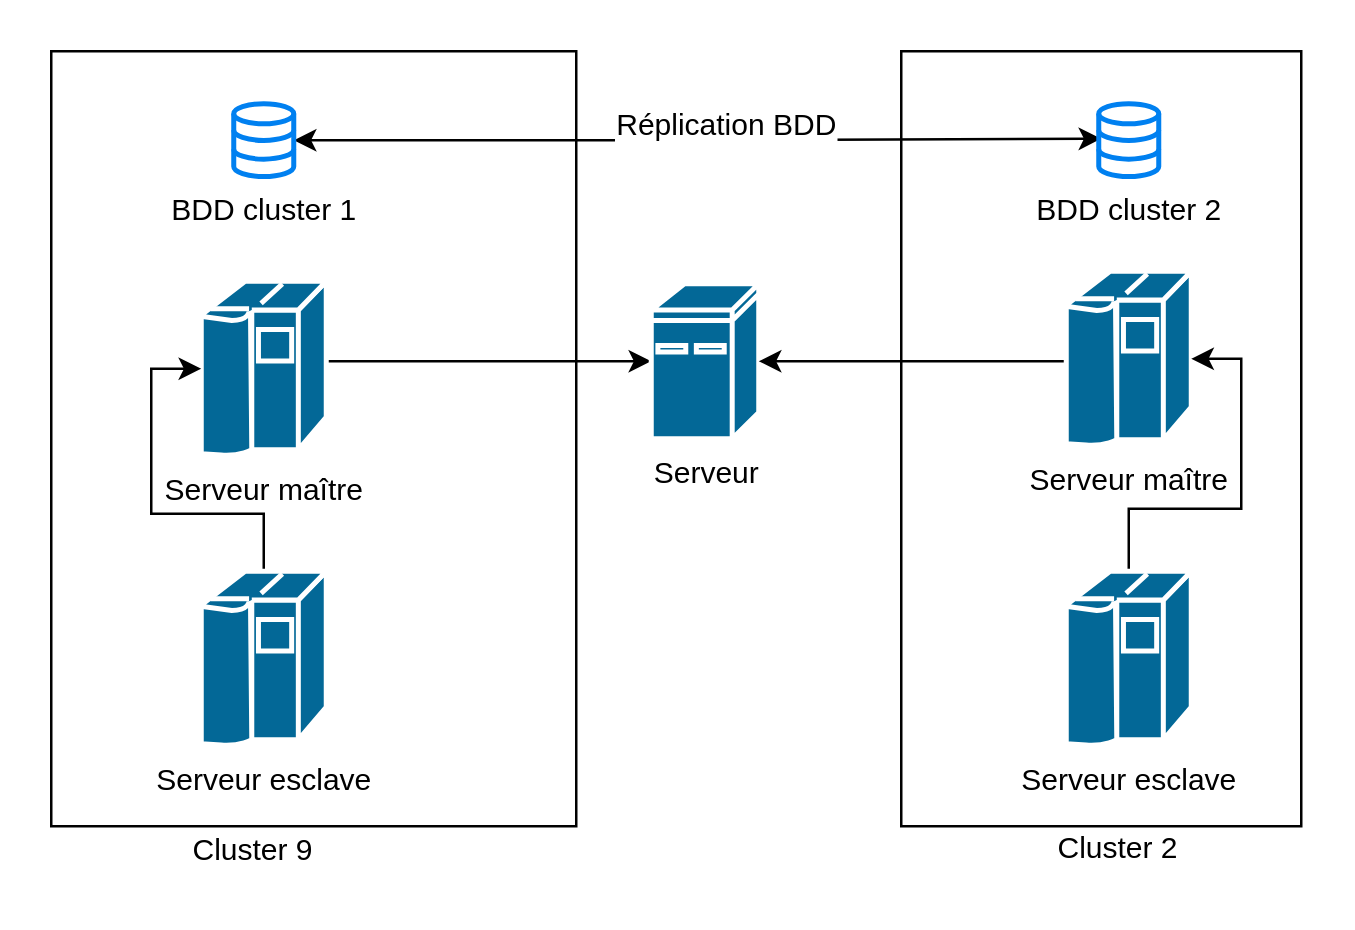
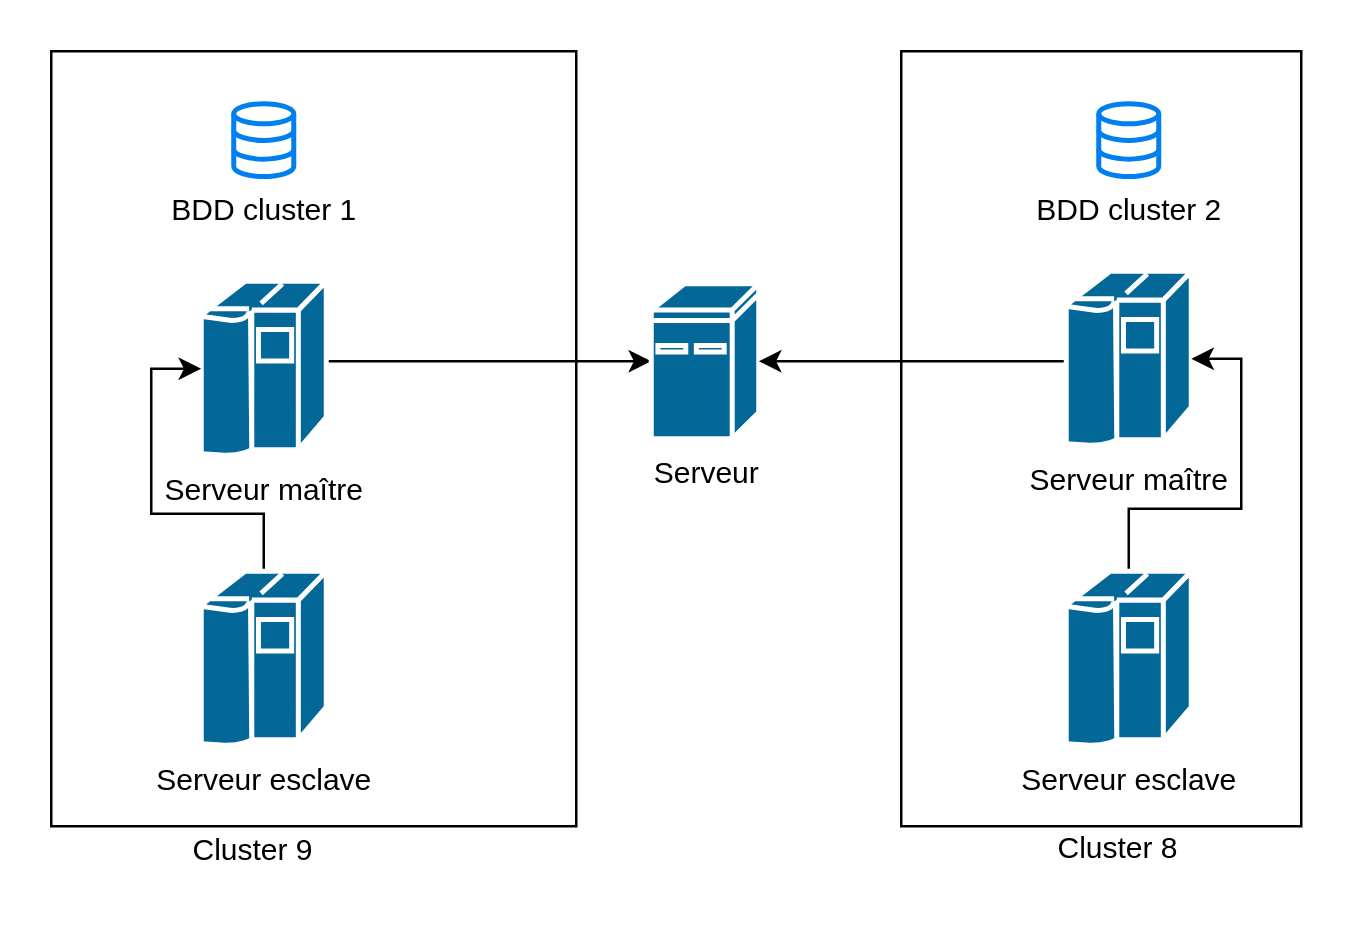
(463, 140) -> none
(1127, 849) -> (1127, 849)
